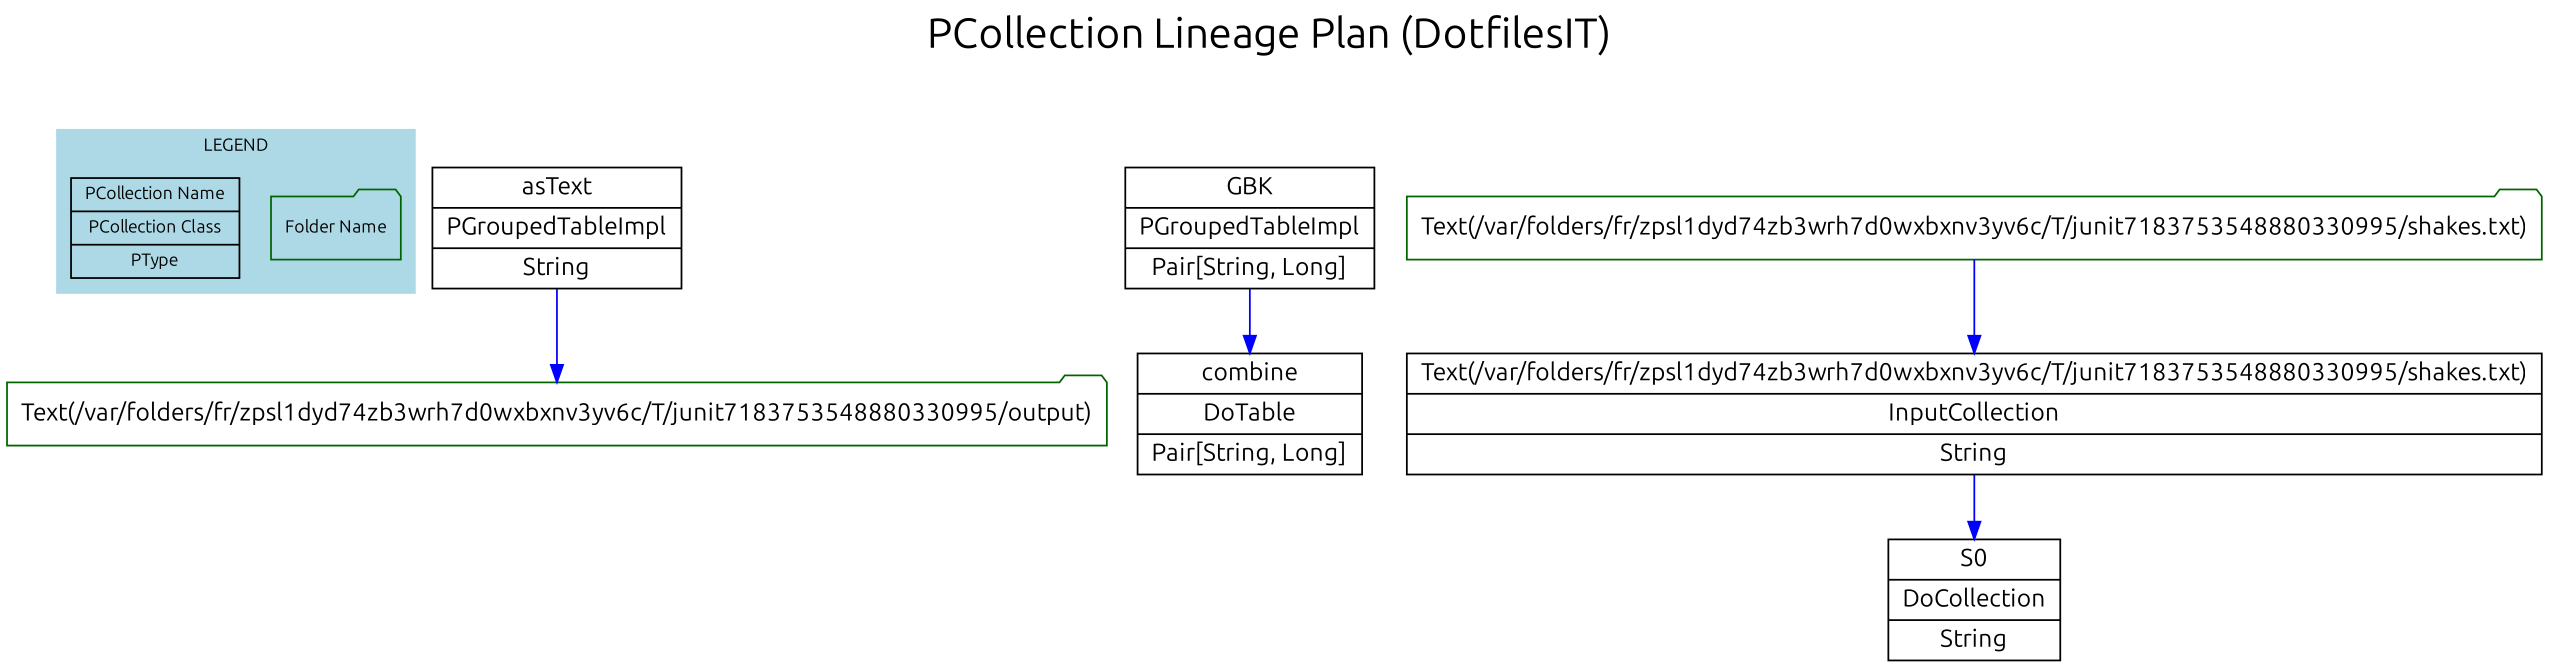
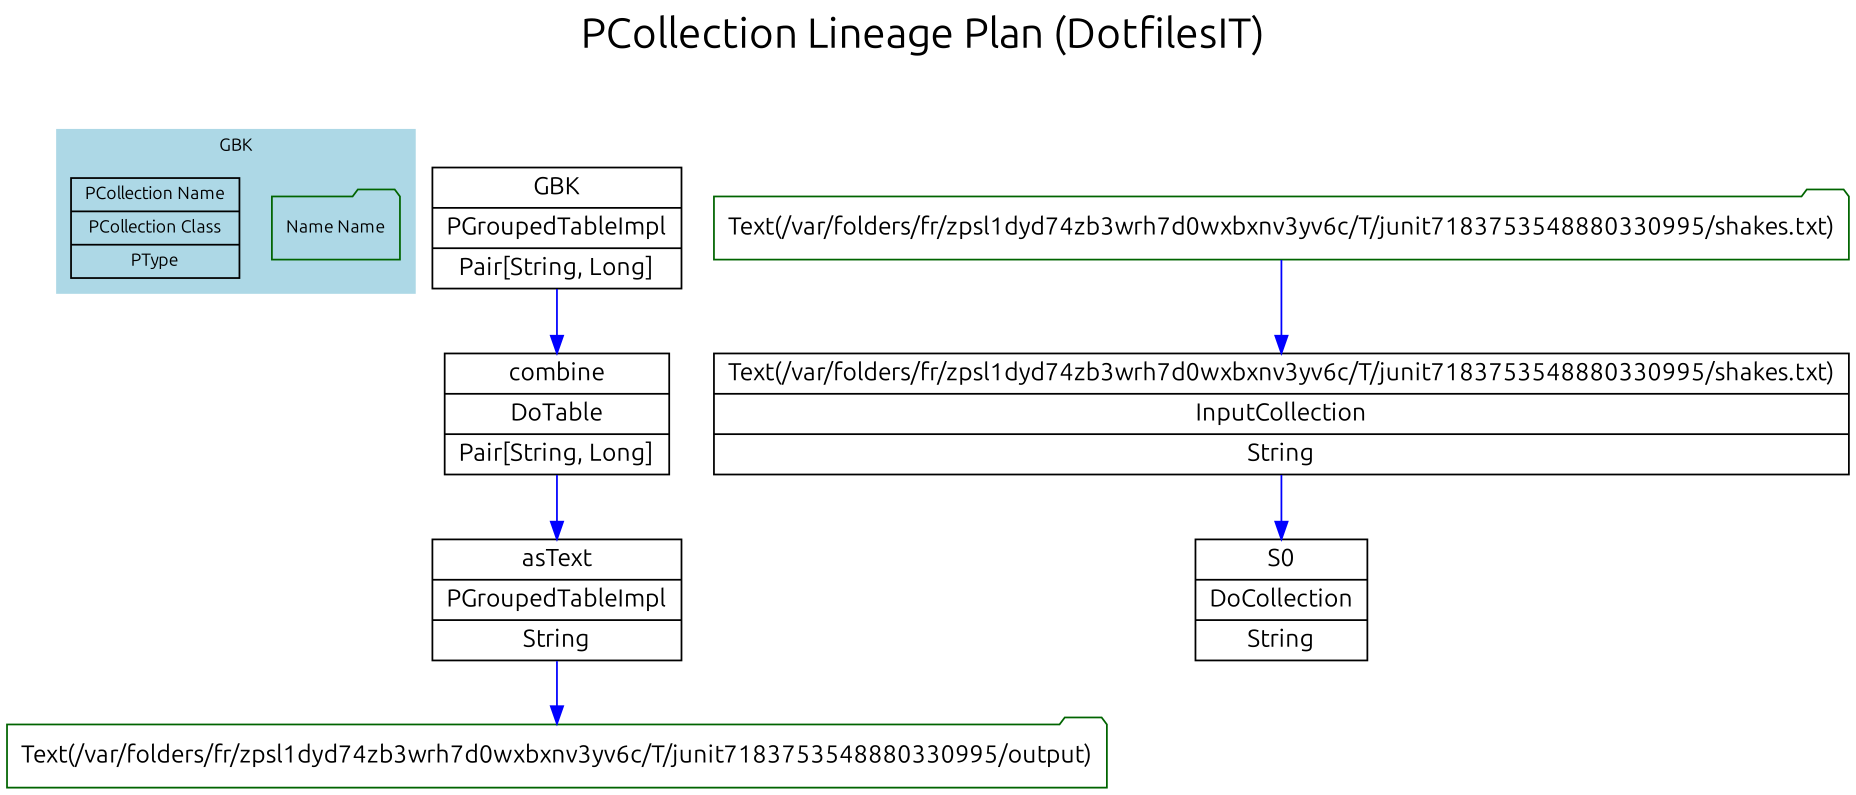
(236, 146) -> (236, 146)
(336, 228) -> (336, 228)
none -> (557, 498)
